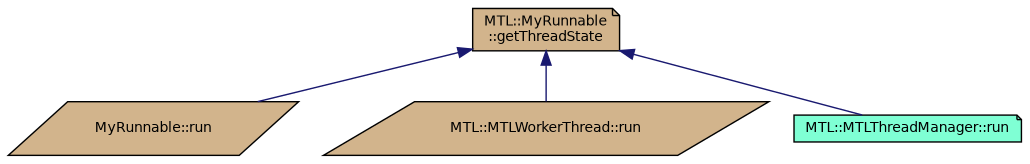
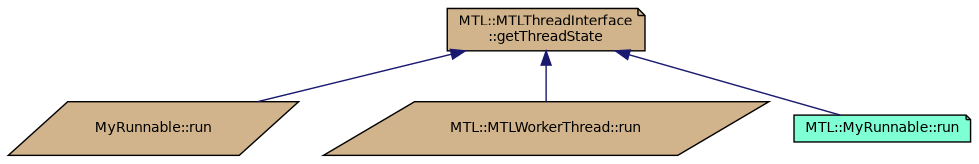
(546, 30) -> (546, 30)
(908, 129) -> (882, 129)
